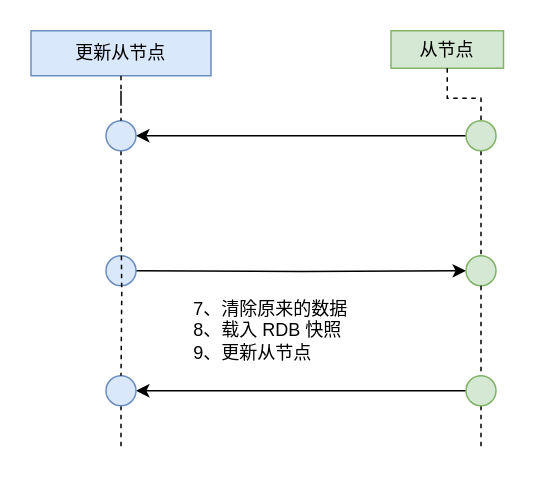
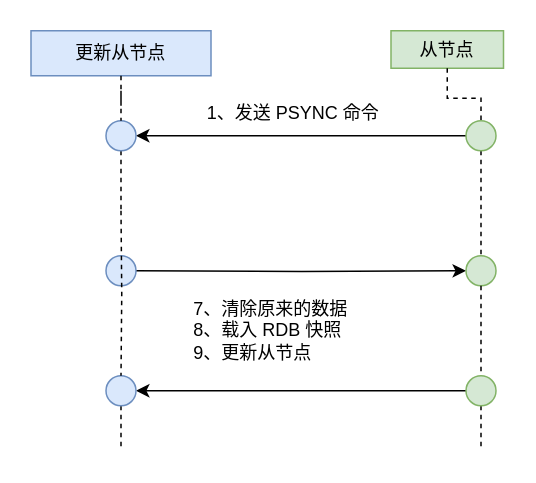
none -> (293, 113)
